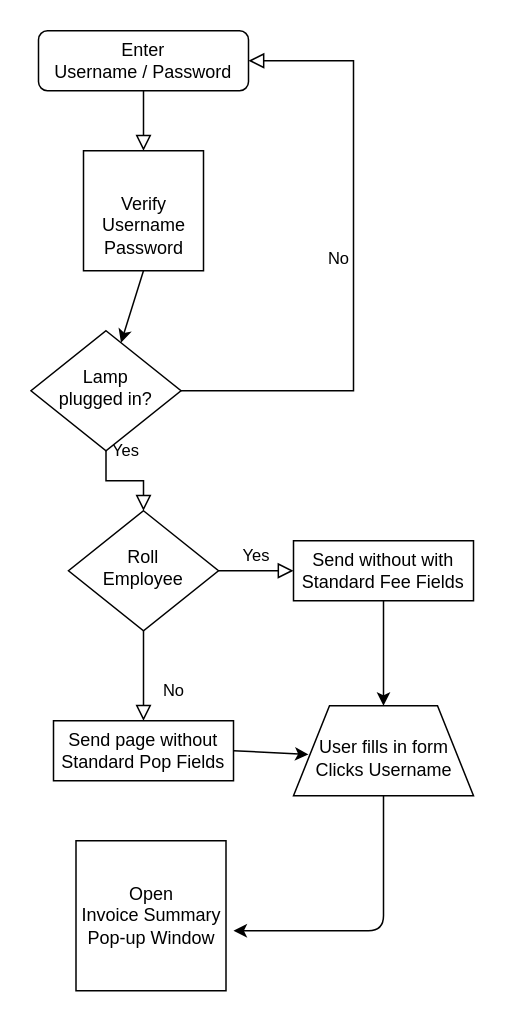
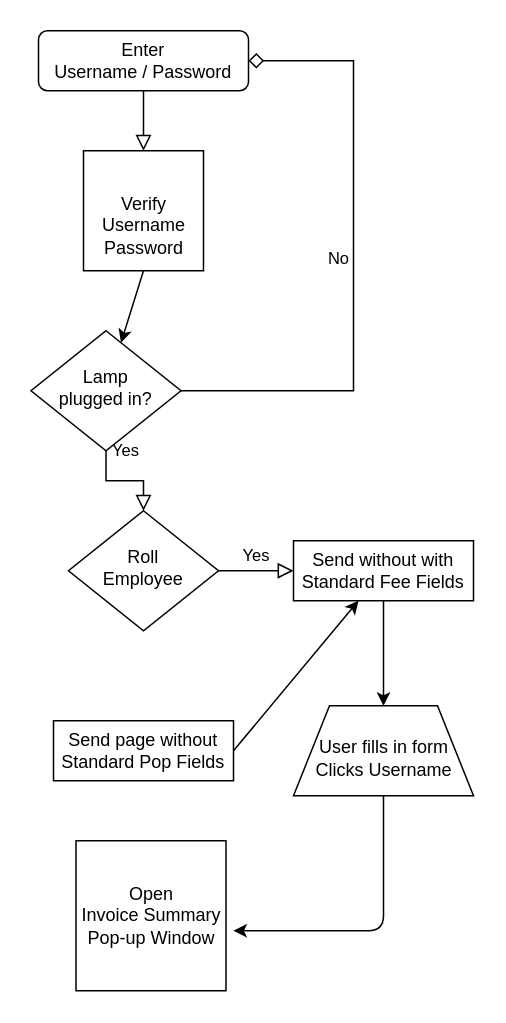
(264, 61) -> (264, 61)
(143, 668) -> none
(265, 752) -> (292, 680)
